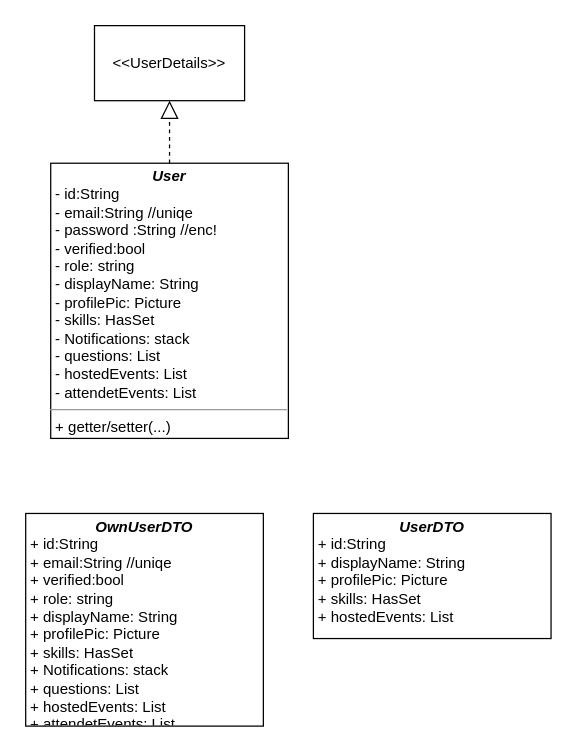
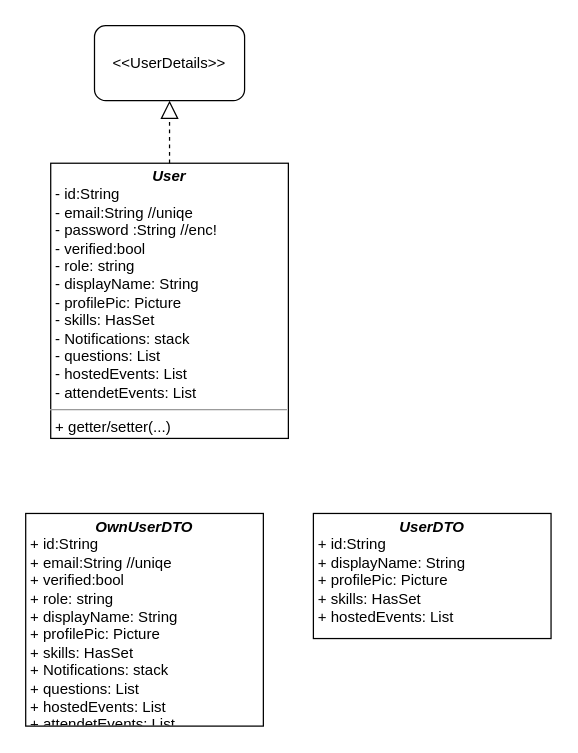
(169, 63) -> (169, 63)
